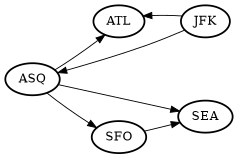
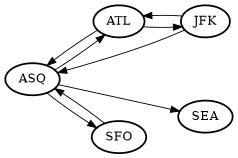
none -> (158, 27)
none -> (76, 44)
(158, 128) -> (84, 108)
